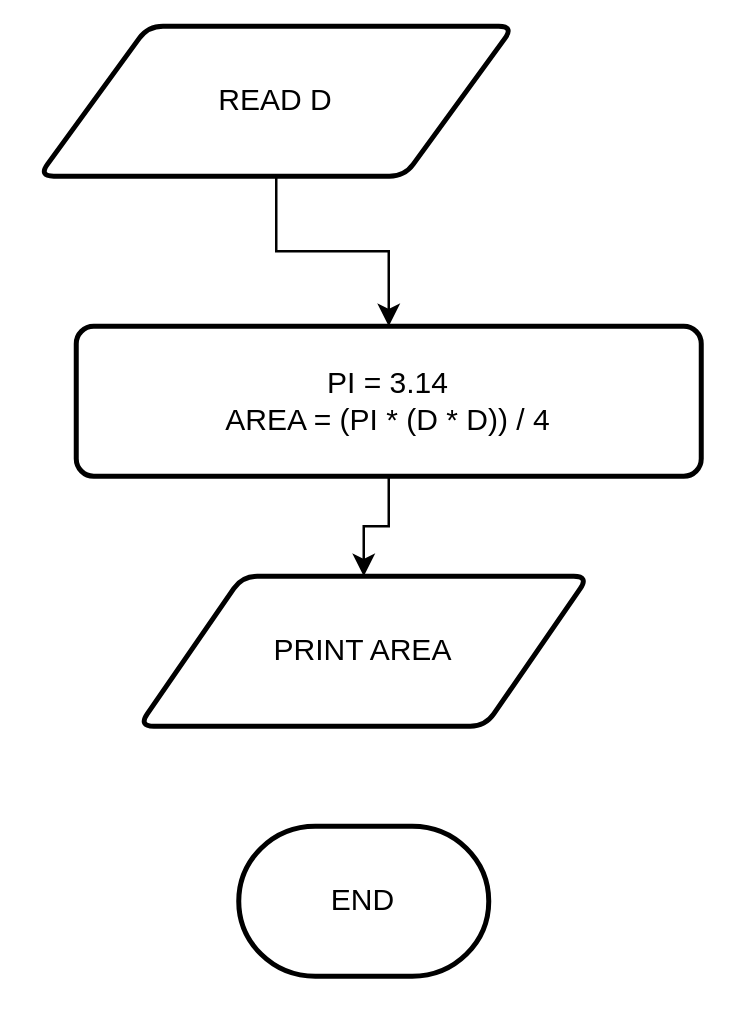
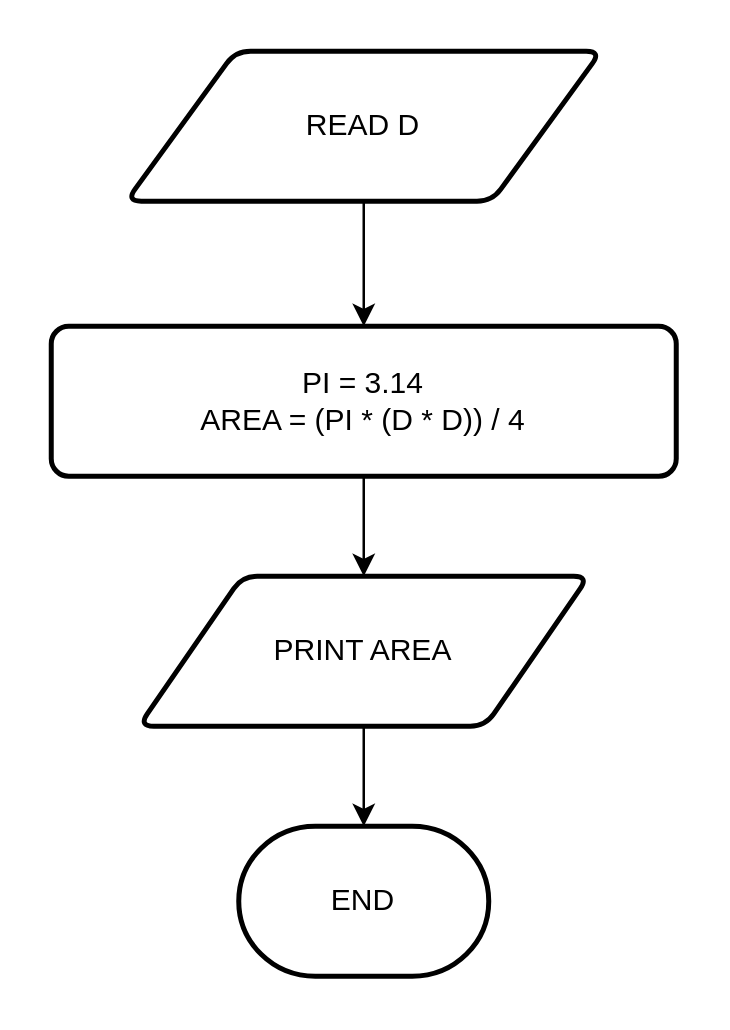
(276, 101) -> (364, 126)
(389, 401) -> (364, 401)
none -> (364, 768)
